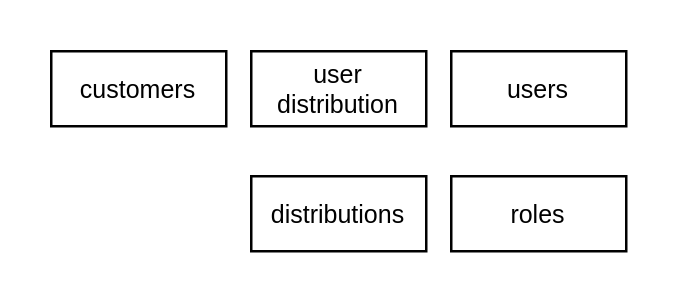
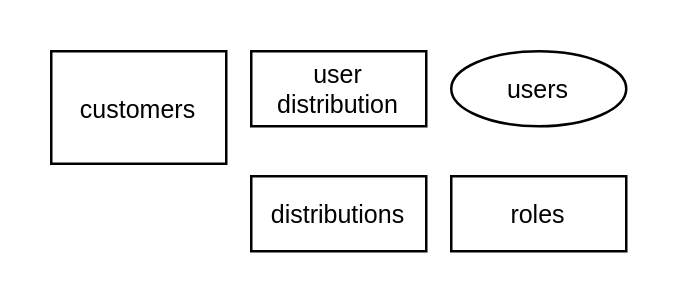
(139, 89) -> (139, 108)
(539, 89) -> (539, 89)
